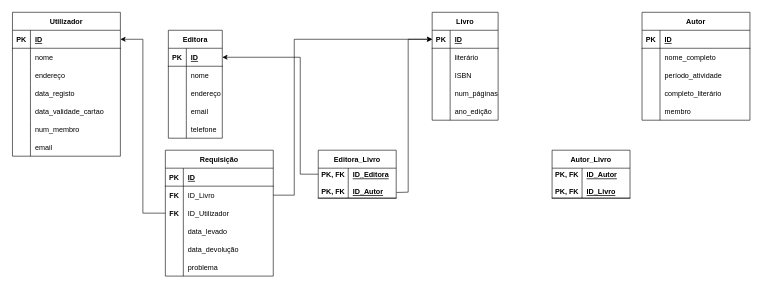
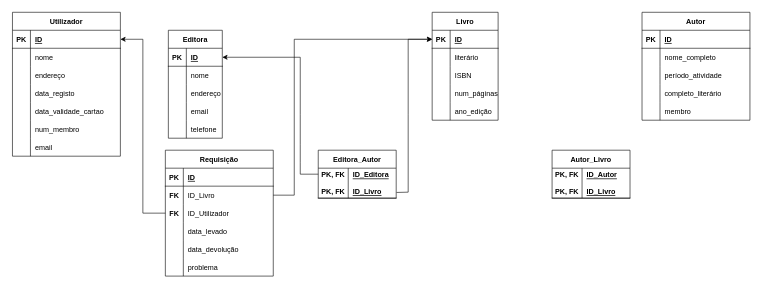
(357, 160) -> (357, 160)
(372, 175) -> (372, 175)
